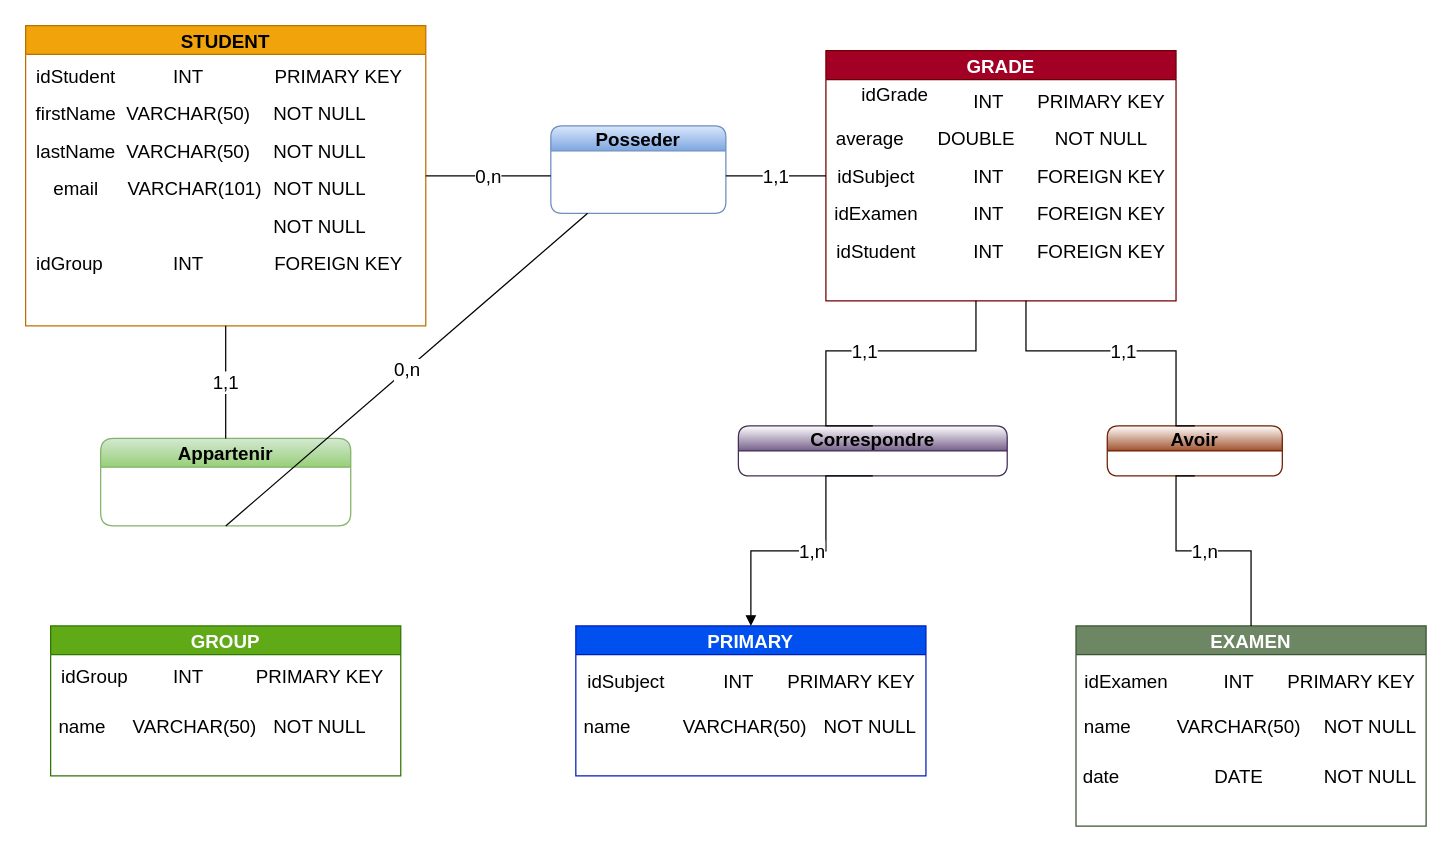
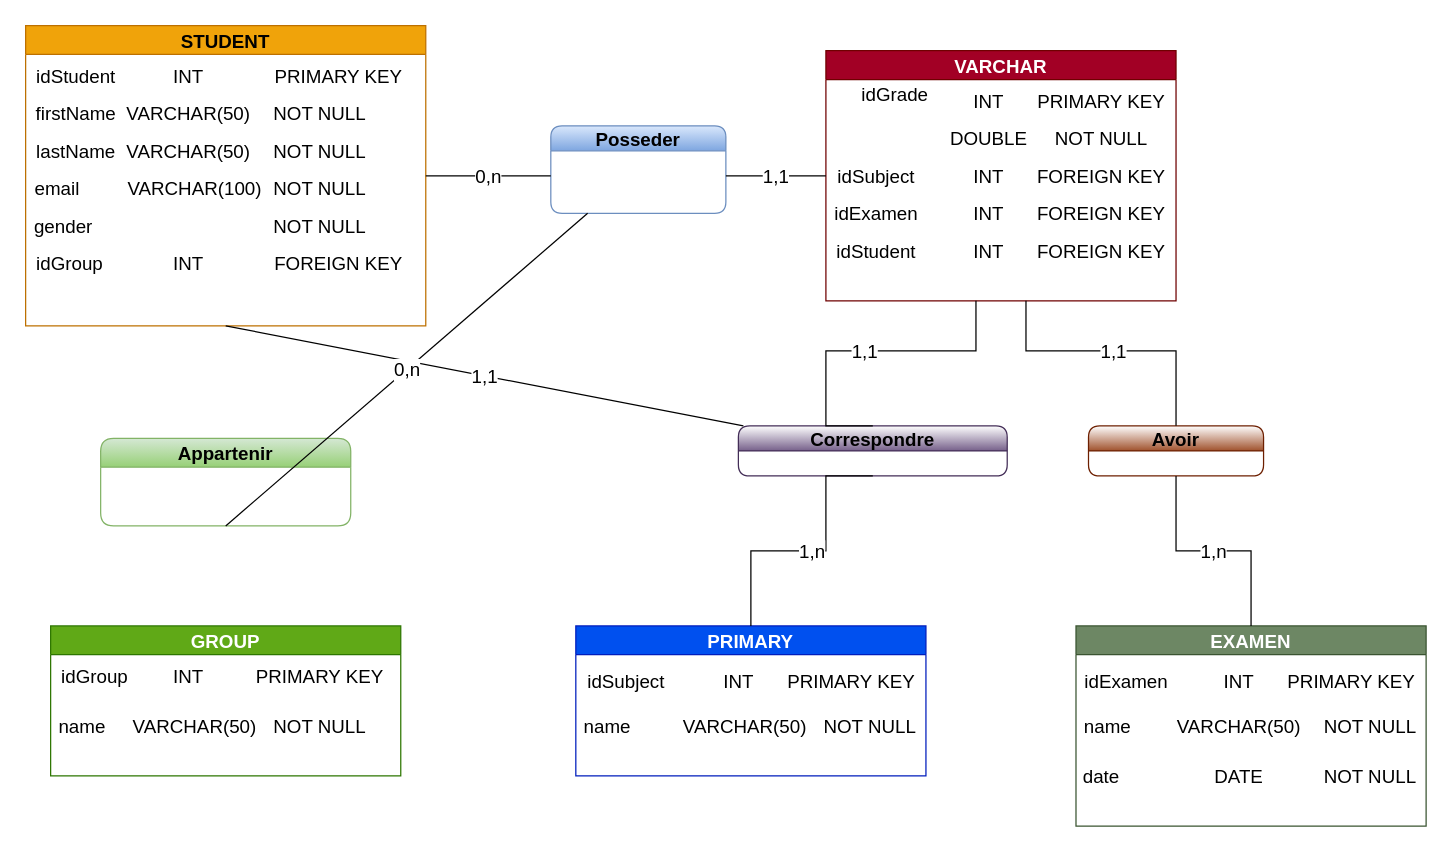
(1000, 66) -> (1000, 66)
(869, 138) -> none
(976, 138) -> (988, 138)
(76, 188) -> (57, 188)
(195, 188) -> (195, 188)
none -> (63, 226)
(226, 411) -> (616, 401)
(1194, 451) -> (1176, 451)
(751, 614) -> (751, 618)
